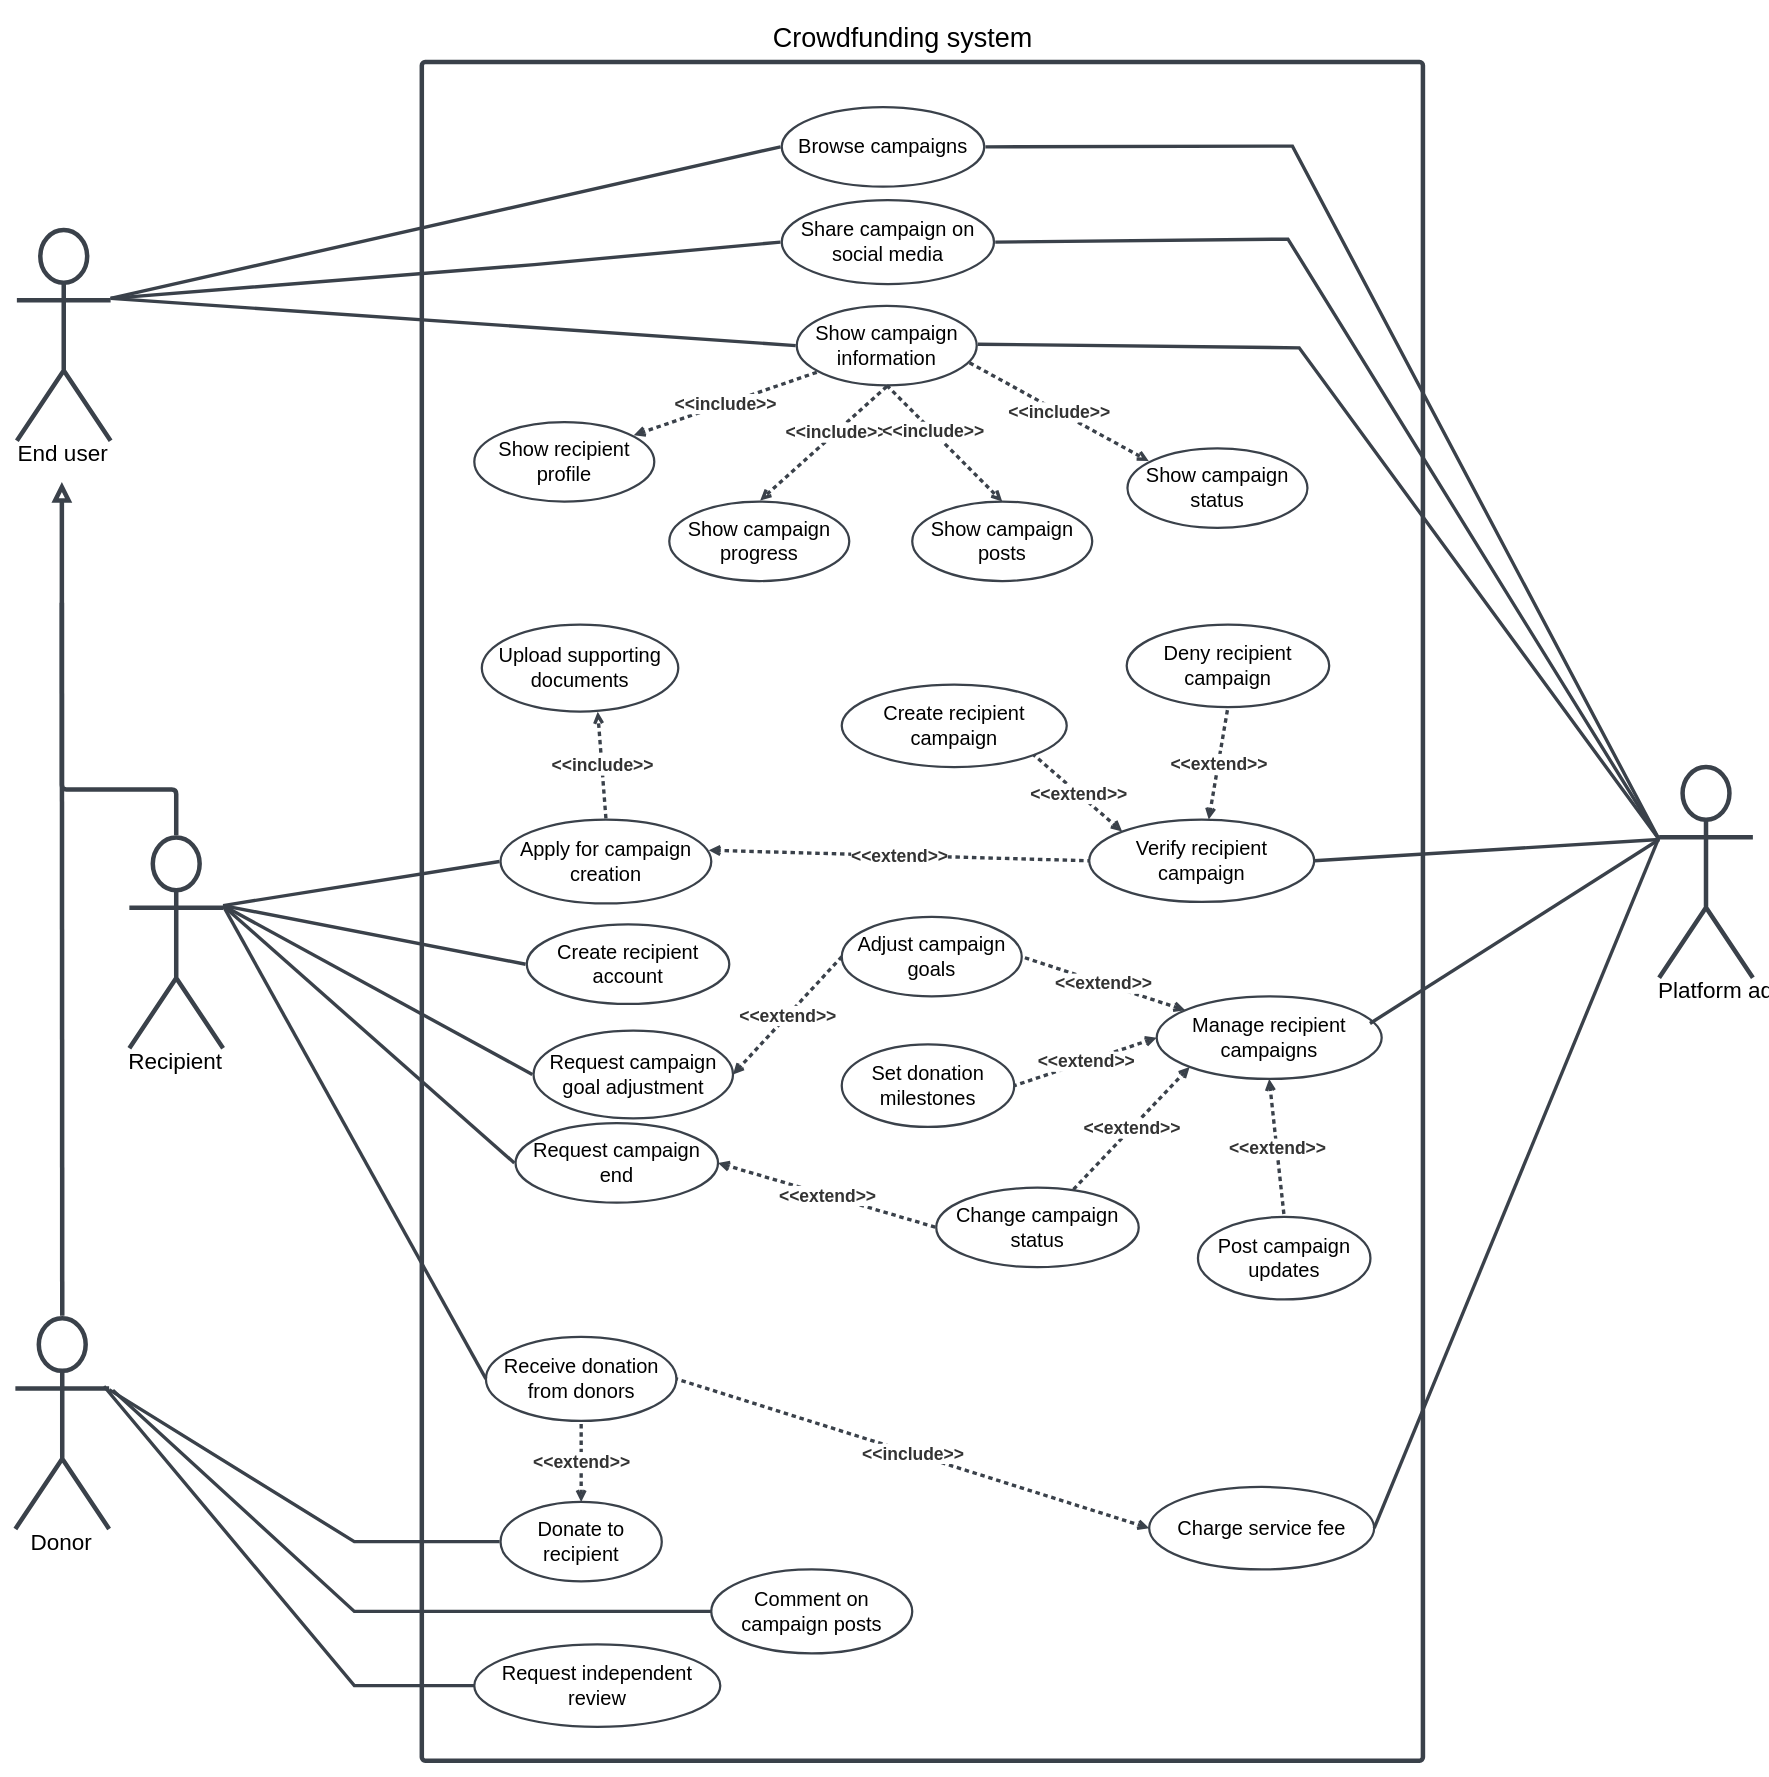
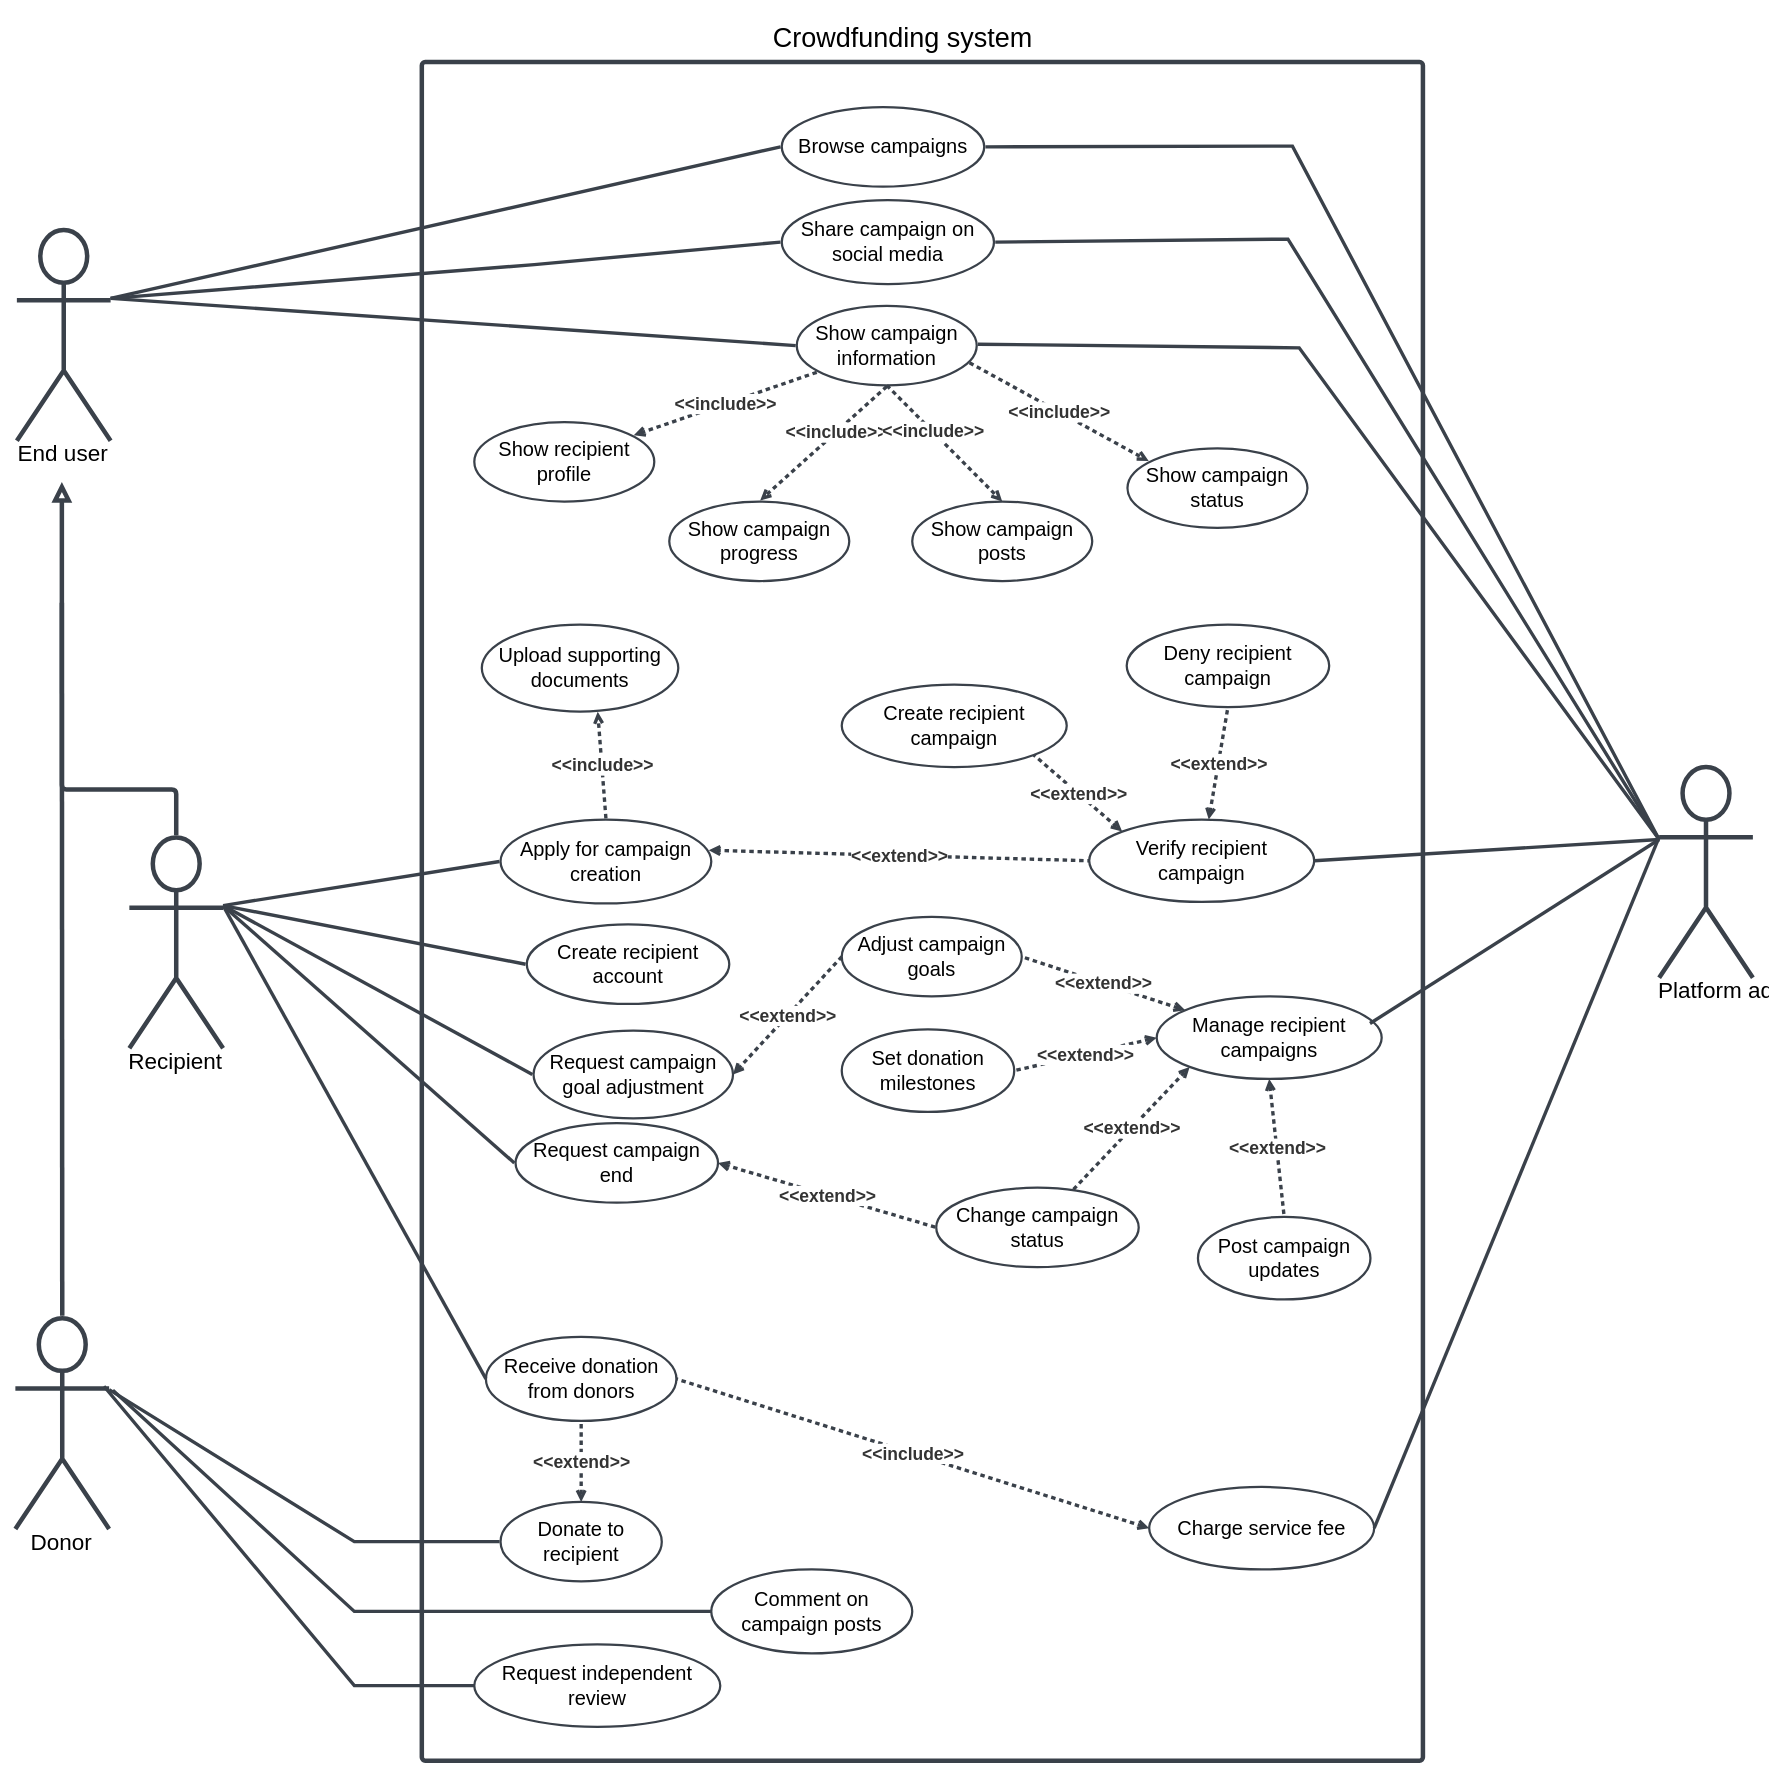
(928, 1086) -> (928, 1071)
